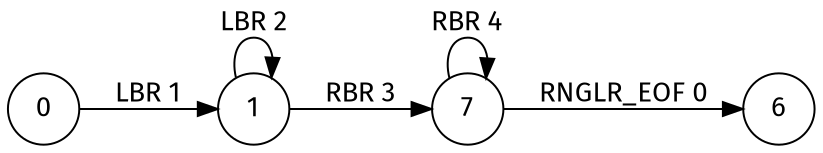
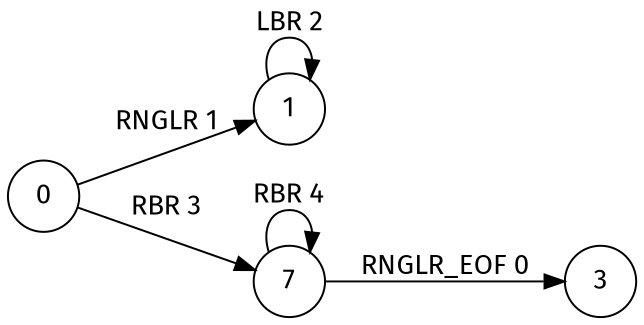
(149, 94) -> (166, 122)
(350, 109) -> (157, 235)
(779, 109) -> (601, 281)
